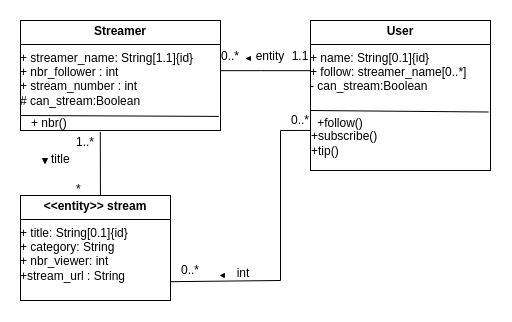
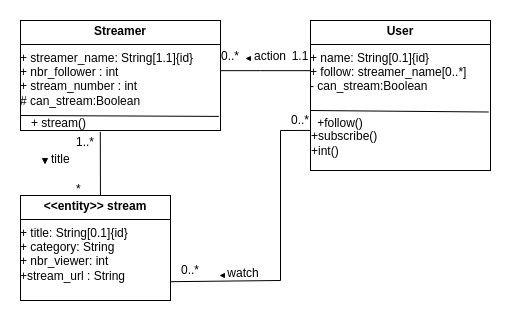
(271, 57) -> (271, 57)
(53, 124) -> (64, 124)
(350, 144) -> (350, 144)
(244, 274) -> (244, 274)
